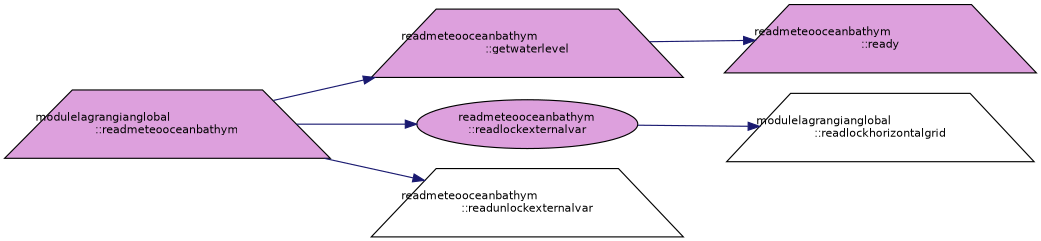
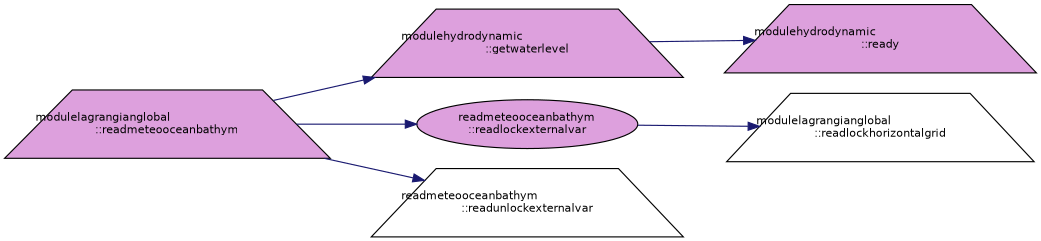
(880, 39) -> (880, 39)
(527, 43) -> (527, 43)
